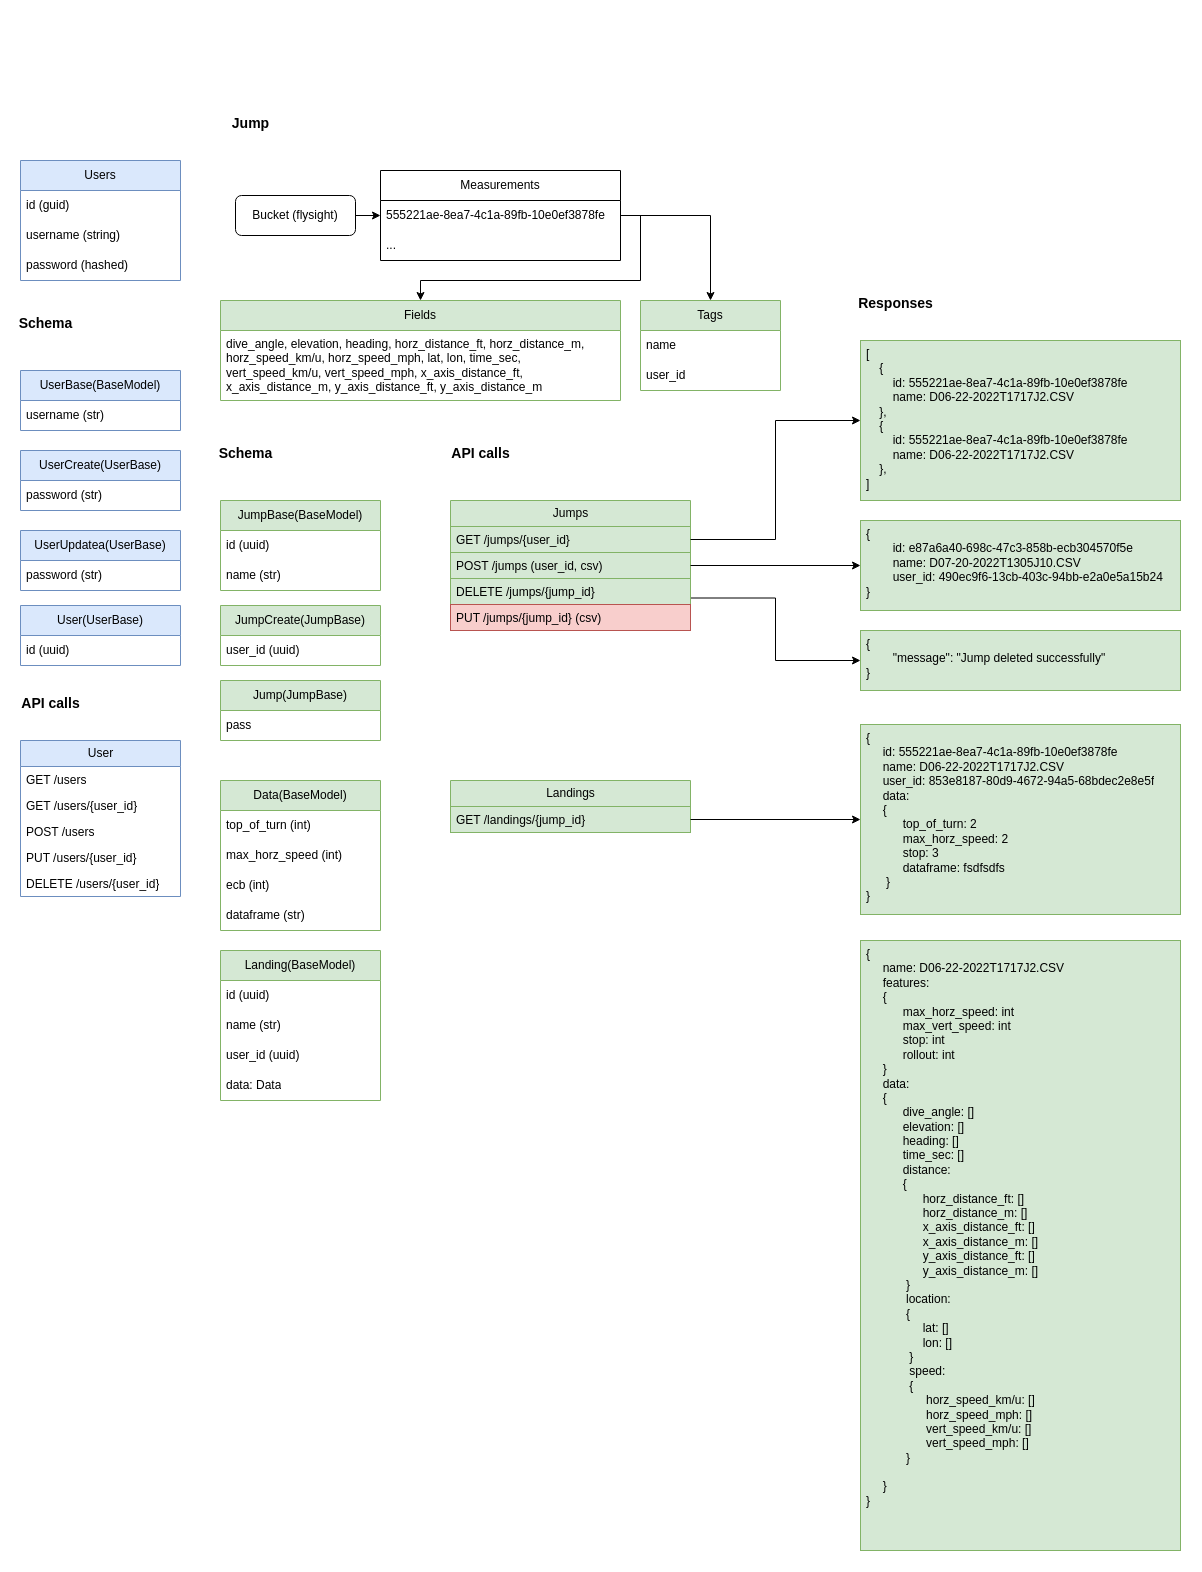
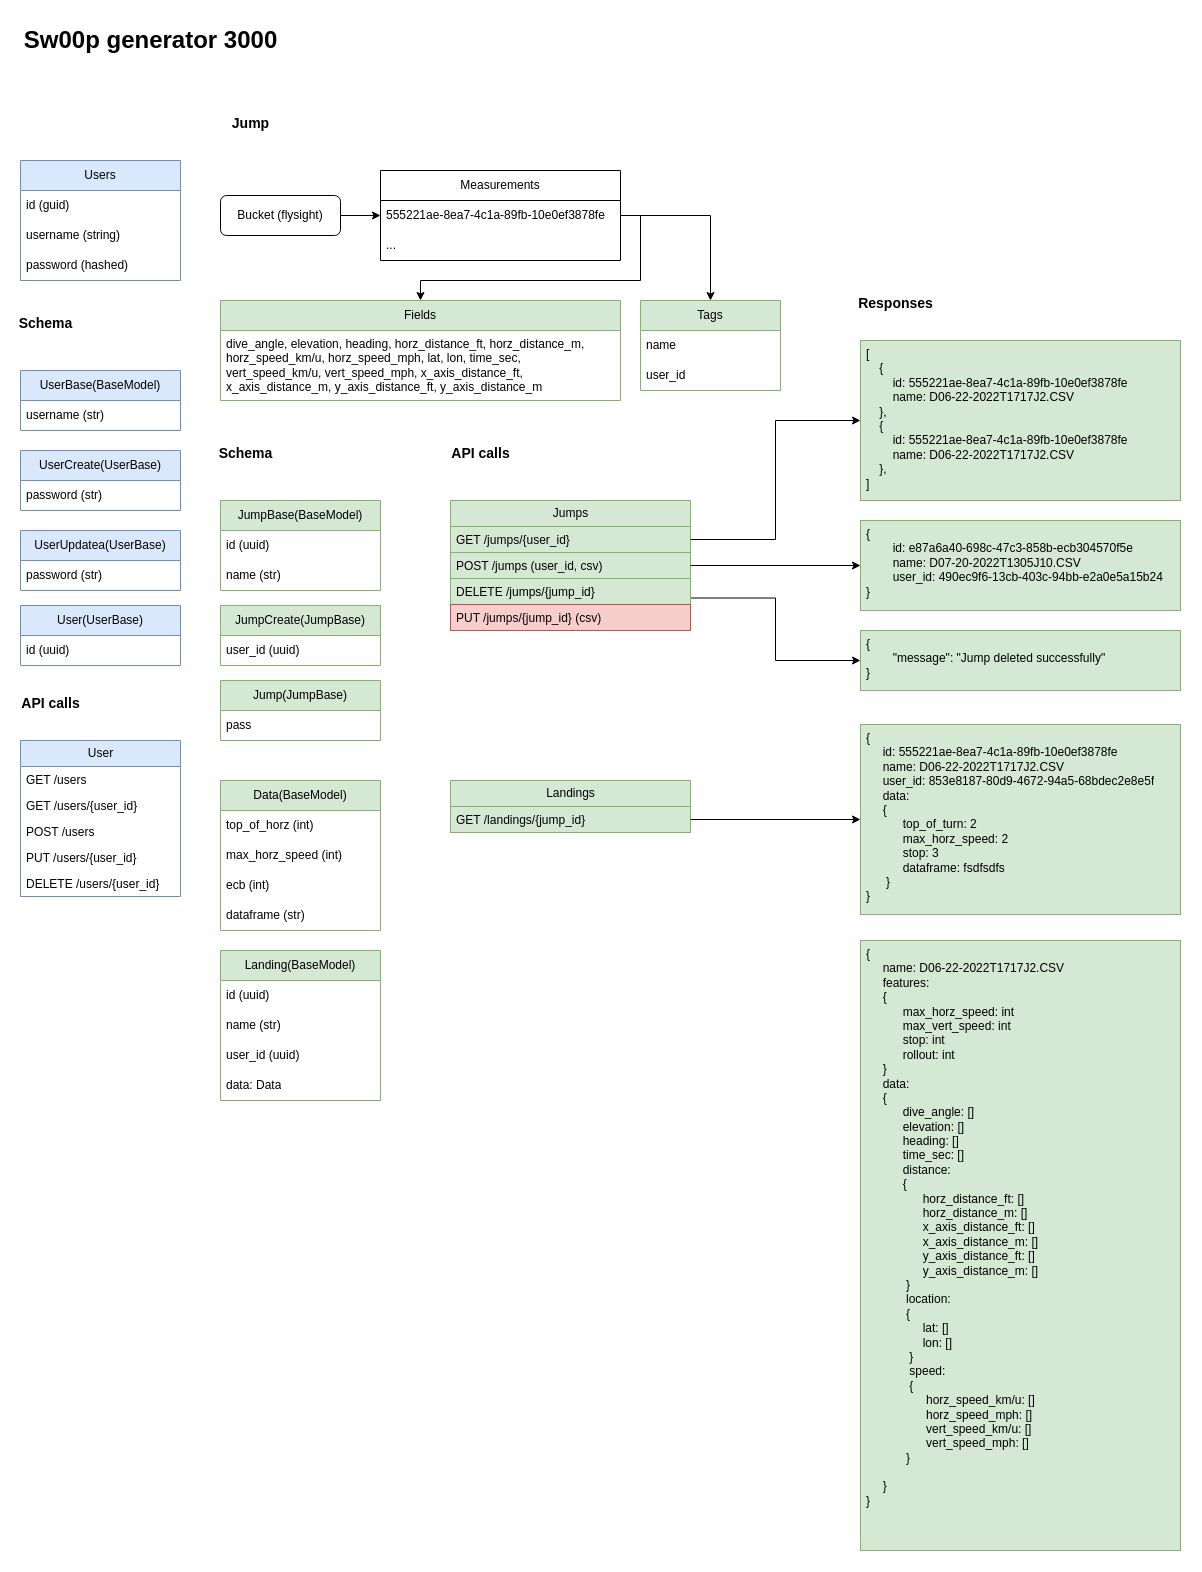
none -> (151, 41)
(296, 216) -> (281, 216)
(281, 826) -> (281, 826)
